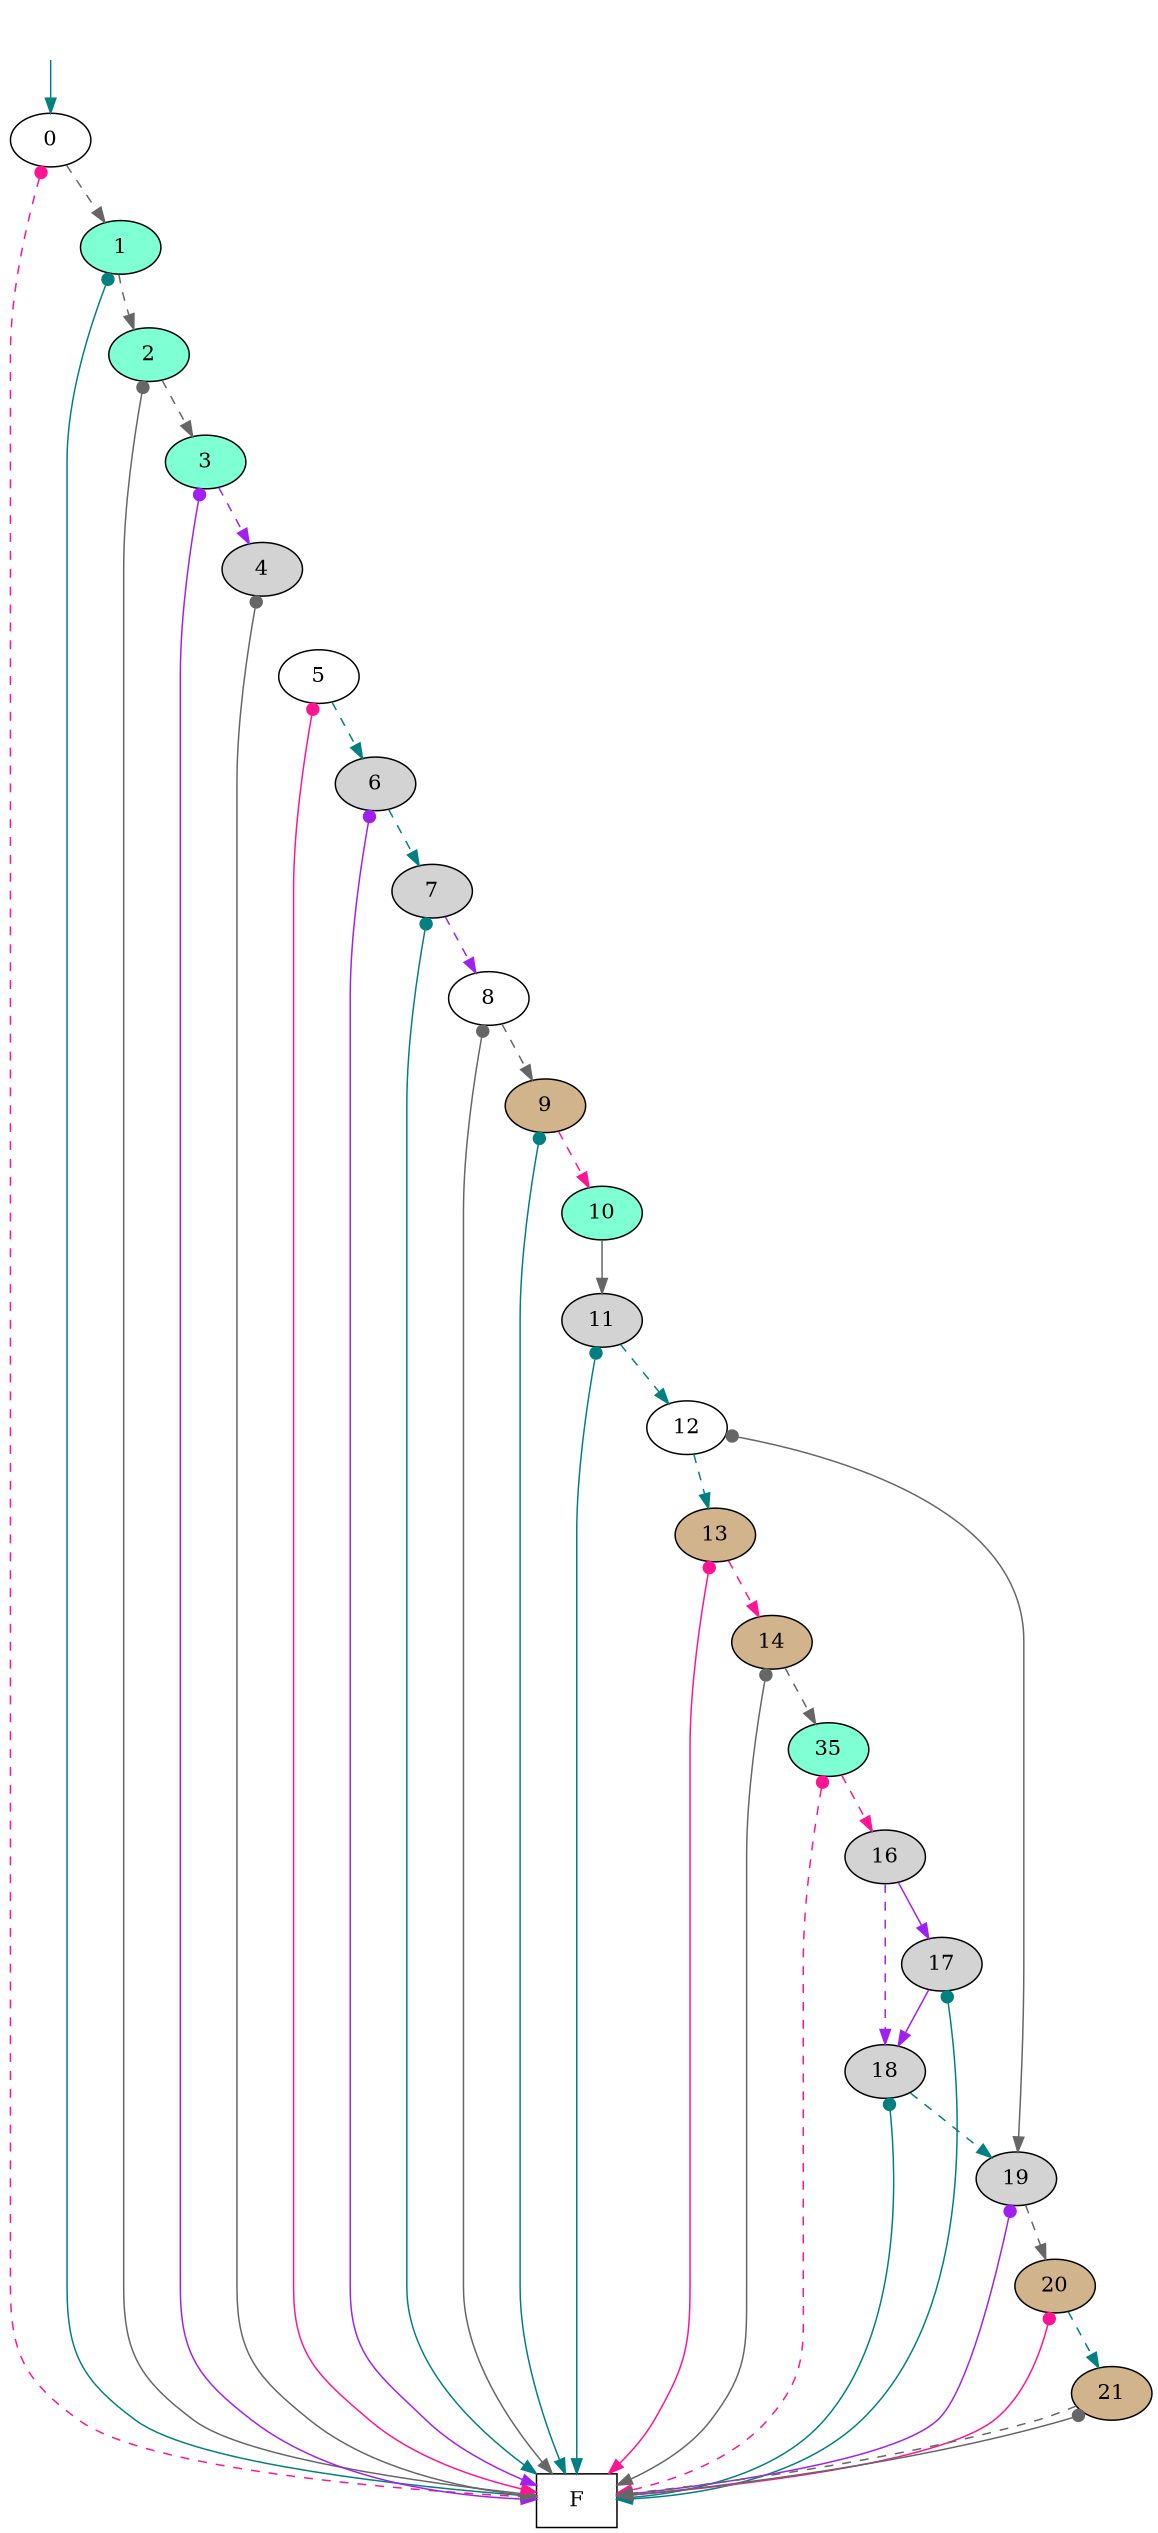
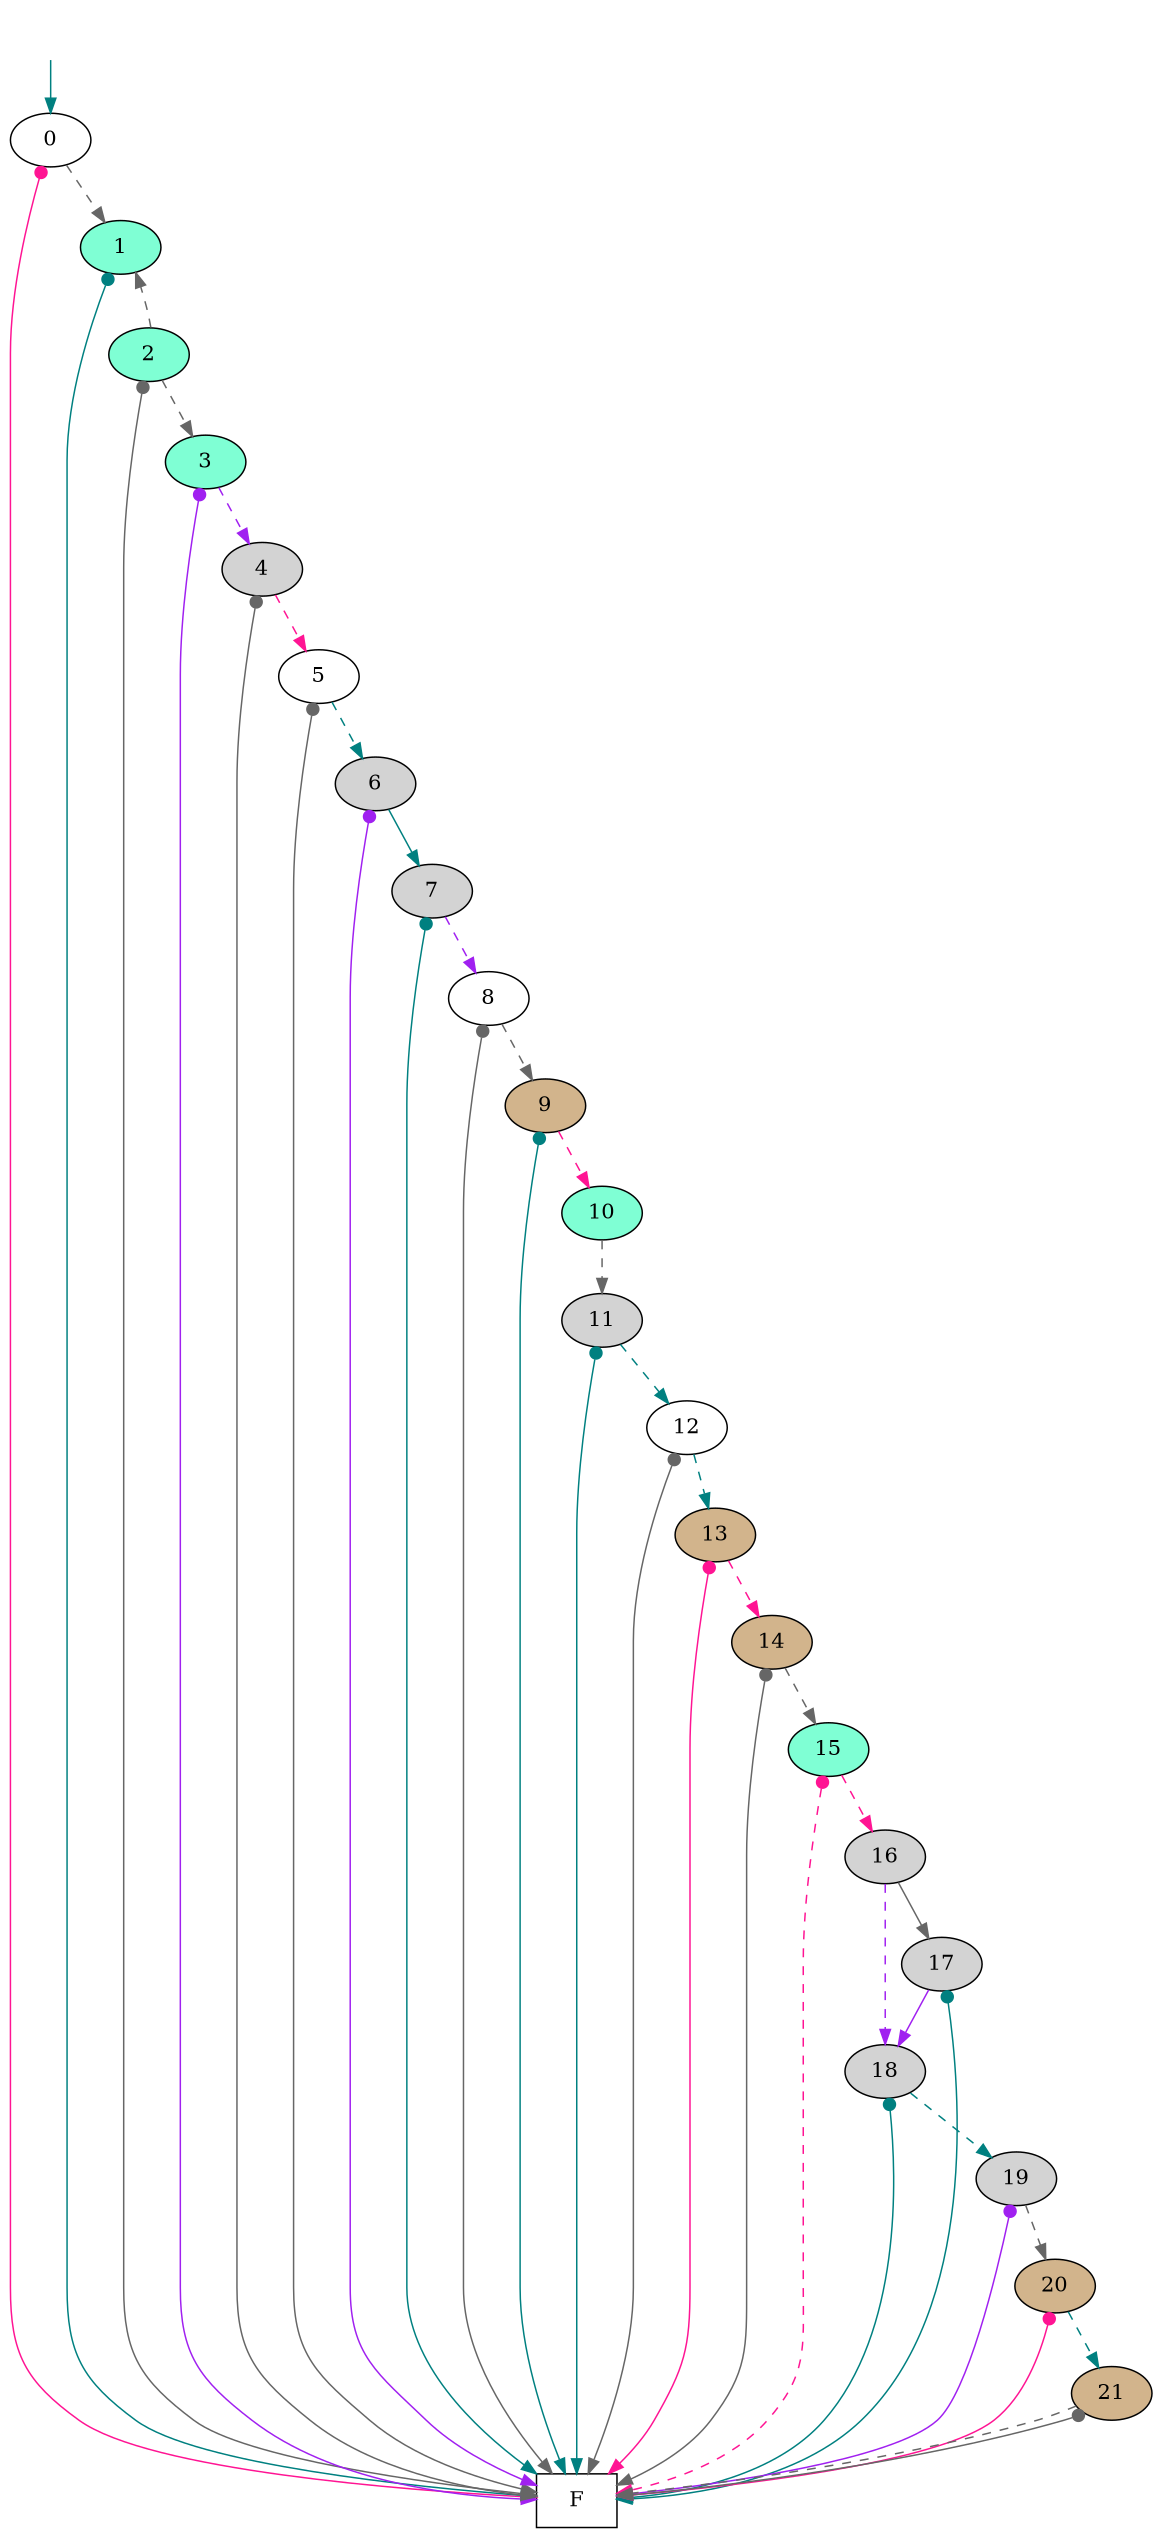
(123, 295) -> (146, 307)
none -> (287, 616)
(400, 831) -> (400, 831)
(602, 1259) -> (602, 1259)
(10, 1536) -> (10, 1536)
(294, 1665) -> (294, 1665)
(1024, 1700) -> (633, 1963)
(829, 1750) -> (829, 1750)
(910, 1904) -> (910, 1904)
